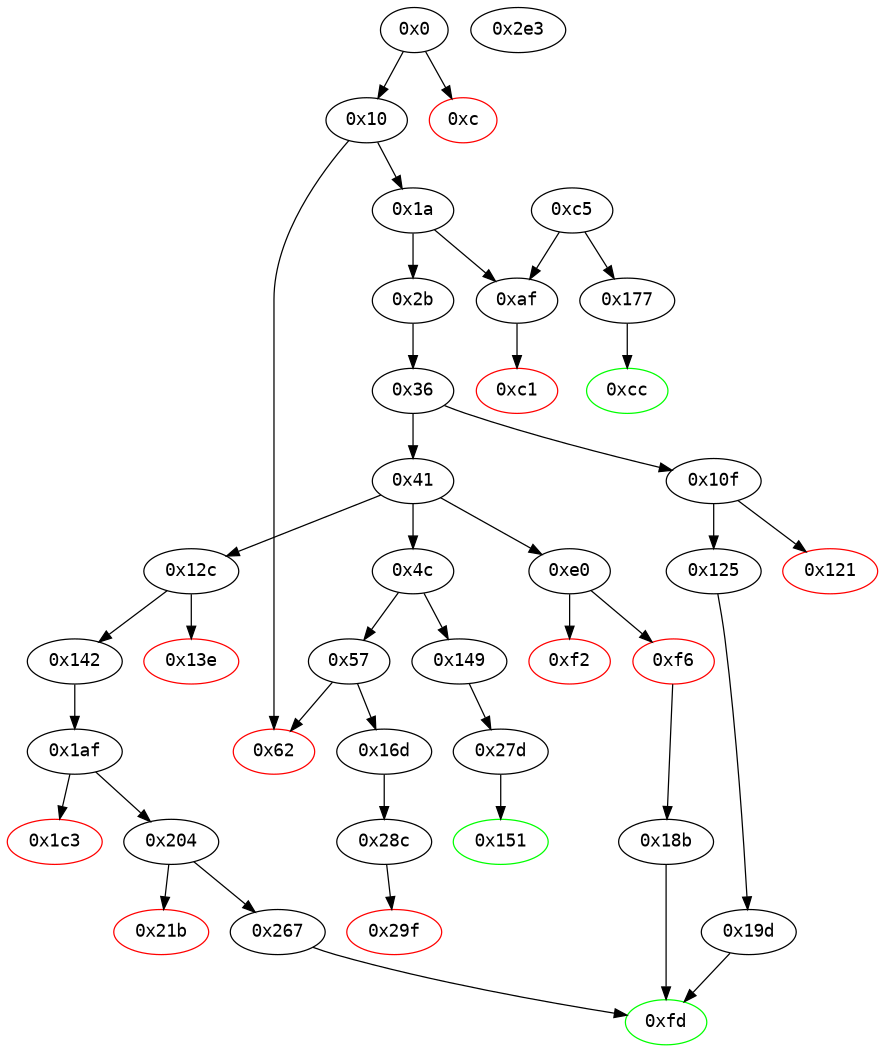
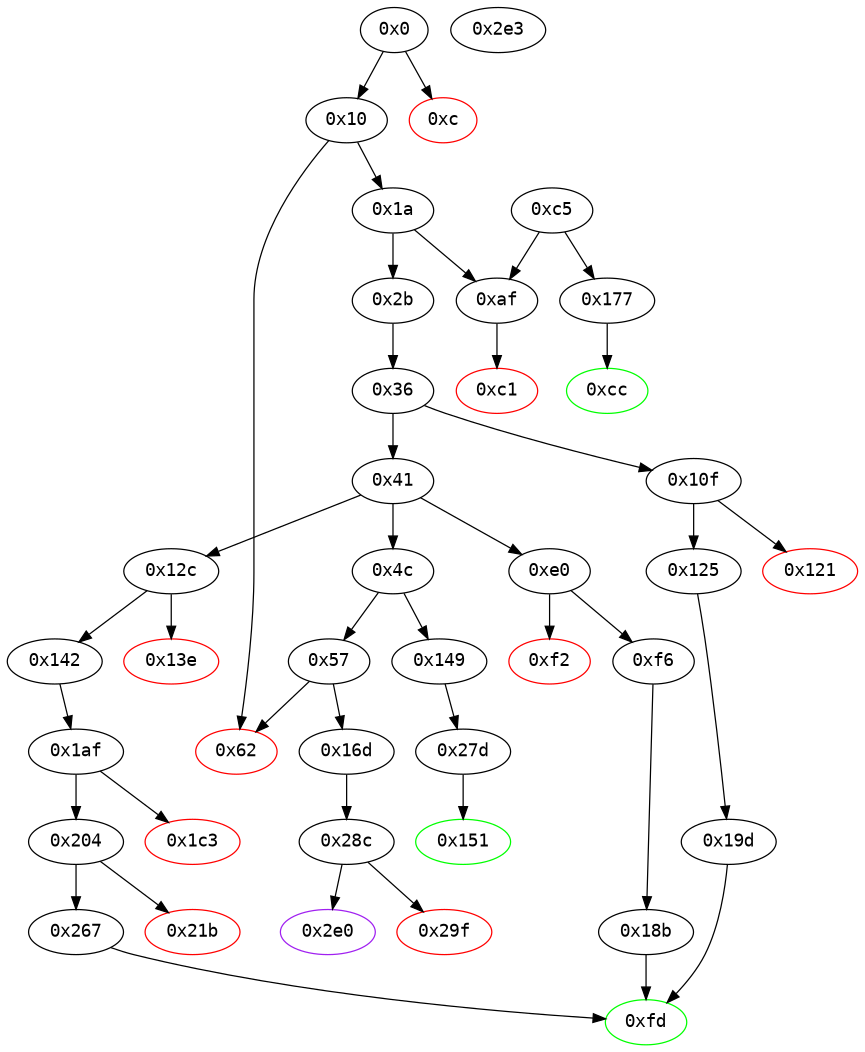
(674, 661) -> (654, 661)
none -> (328, 932)
